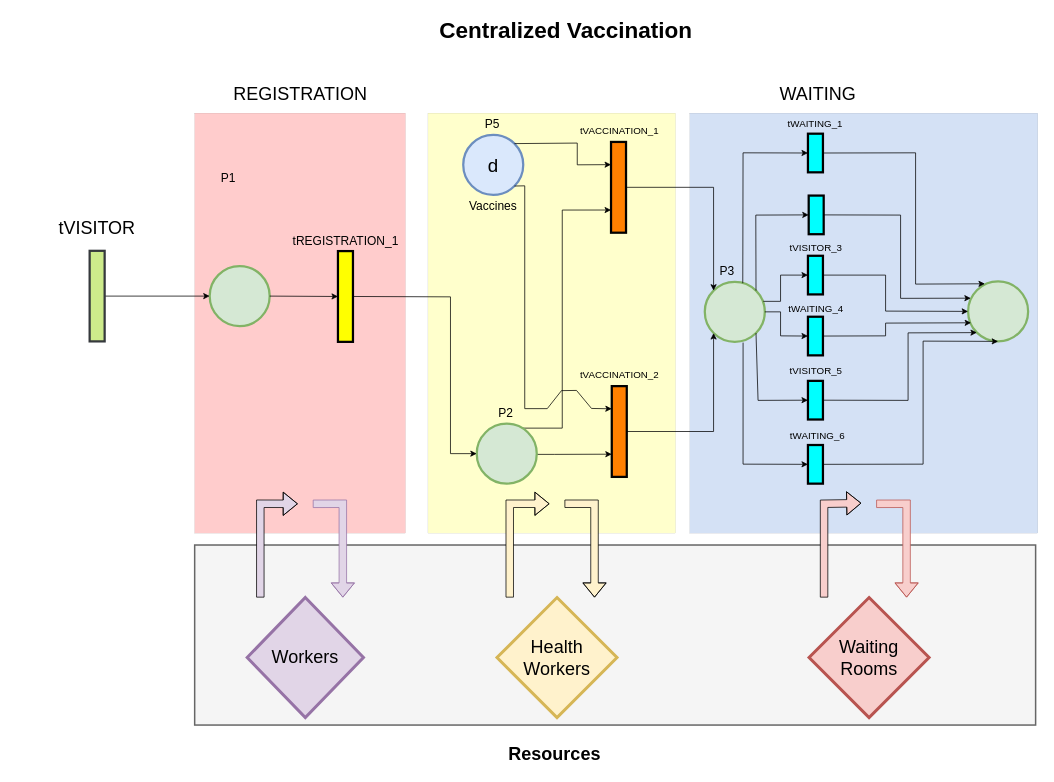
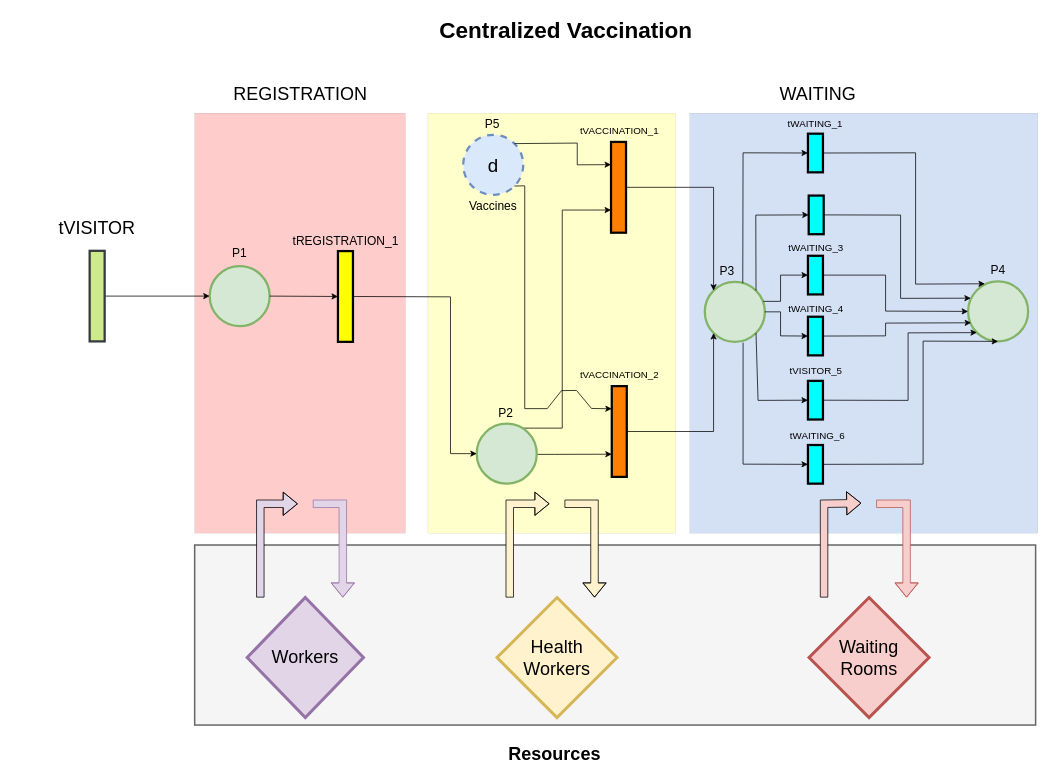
(493, 165) -> (493, 165)
(228, 178) -> (240, 253)
(816, 247) -> (816, 247)
none -> (998, 270)
